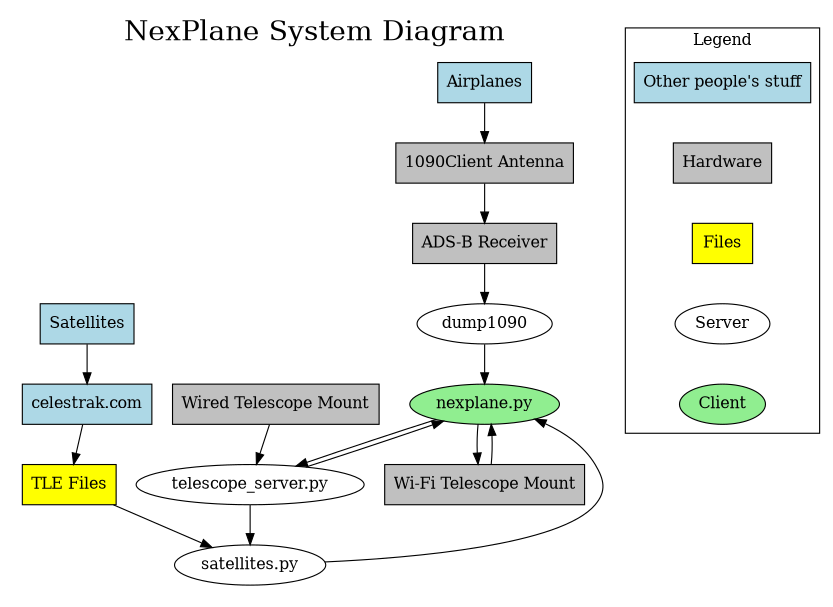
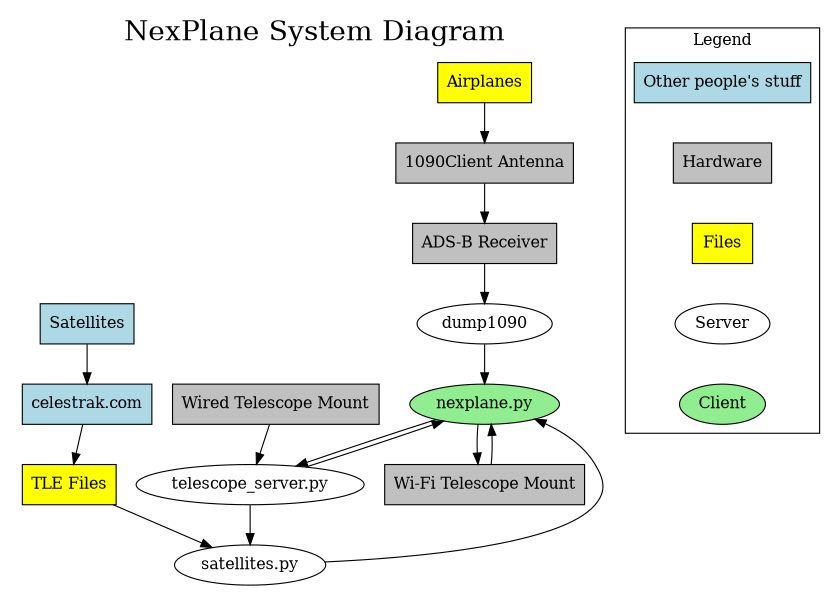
(485, 83) -> (485, 83)
